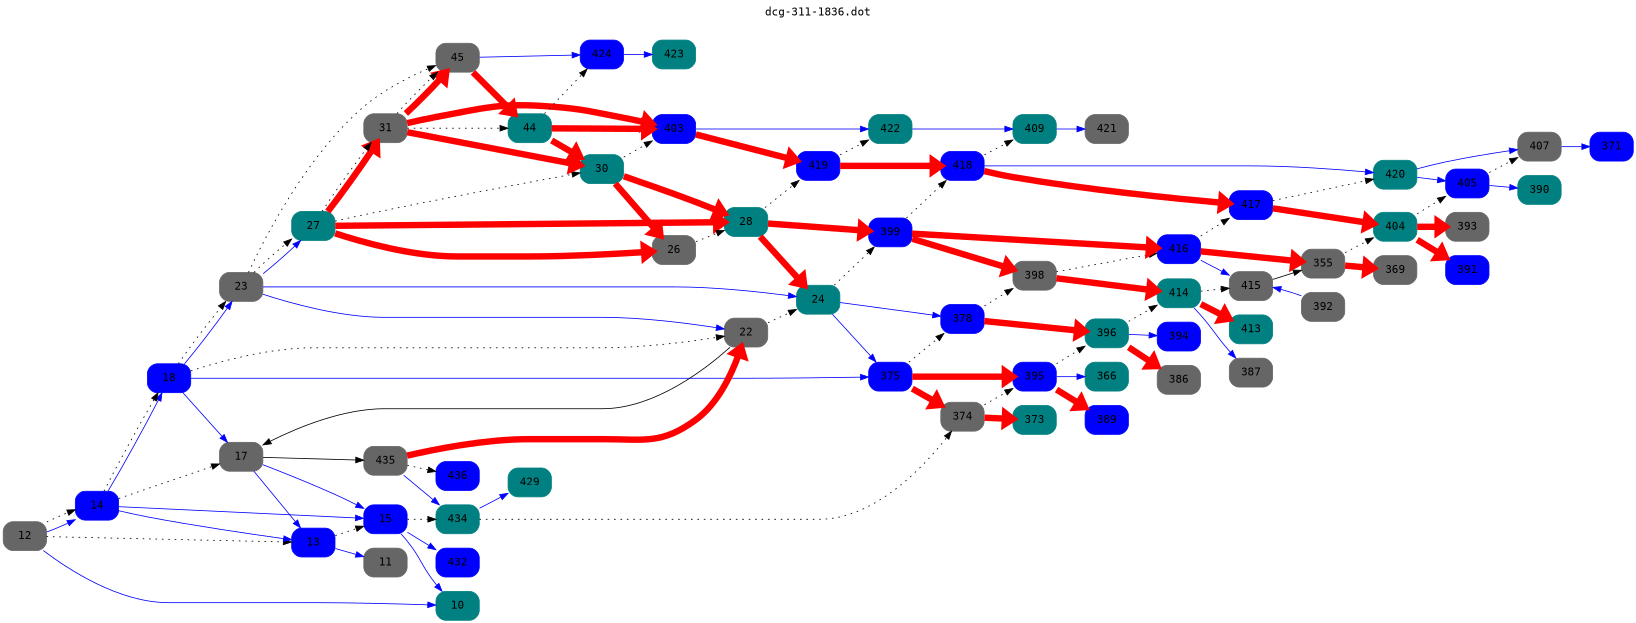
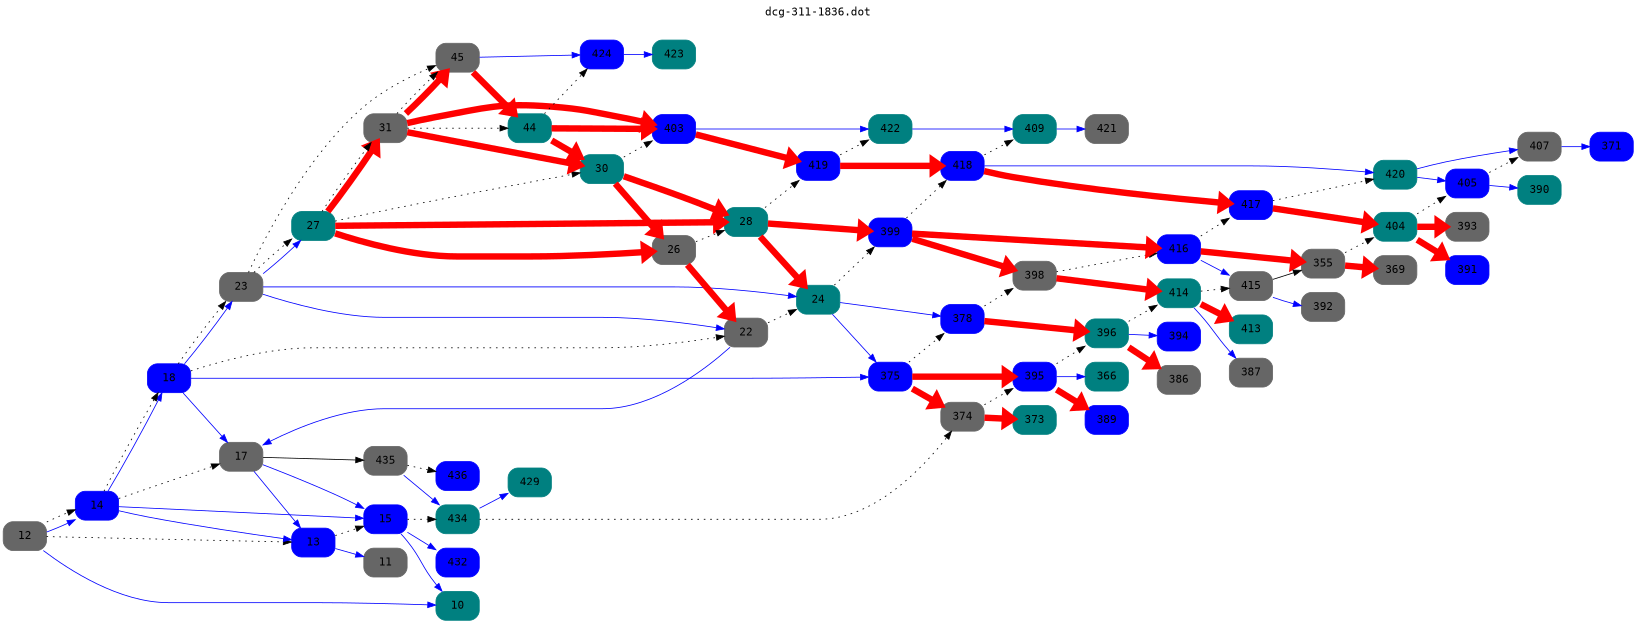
(1291, 292) -> (1283, 301)
(506, 409) -> (506, 409)
(592, 439) -> (702, 282)
